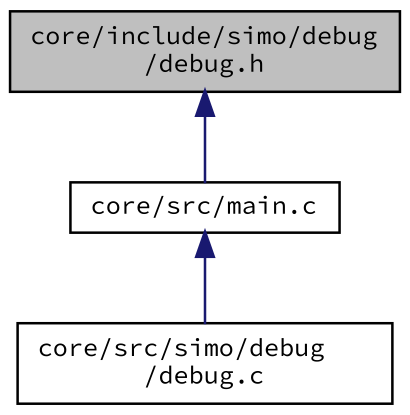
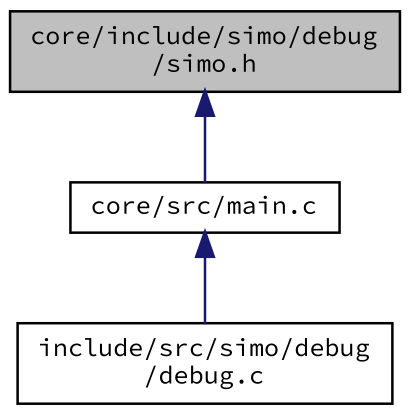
(205, 52) -> (205, 52)
(205, 363) -> (205, 363)
